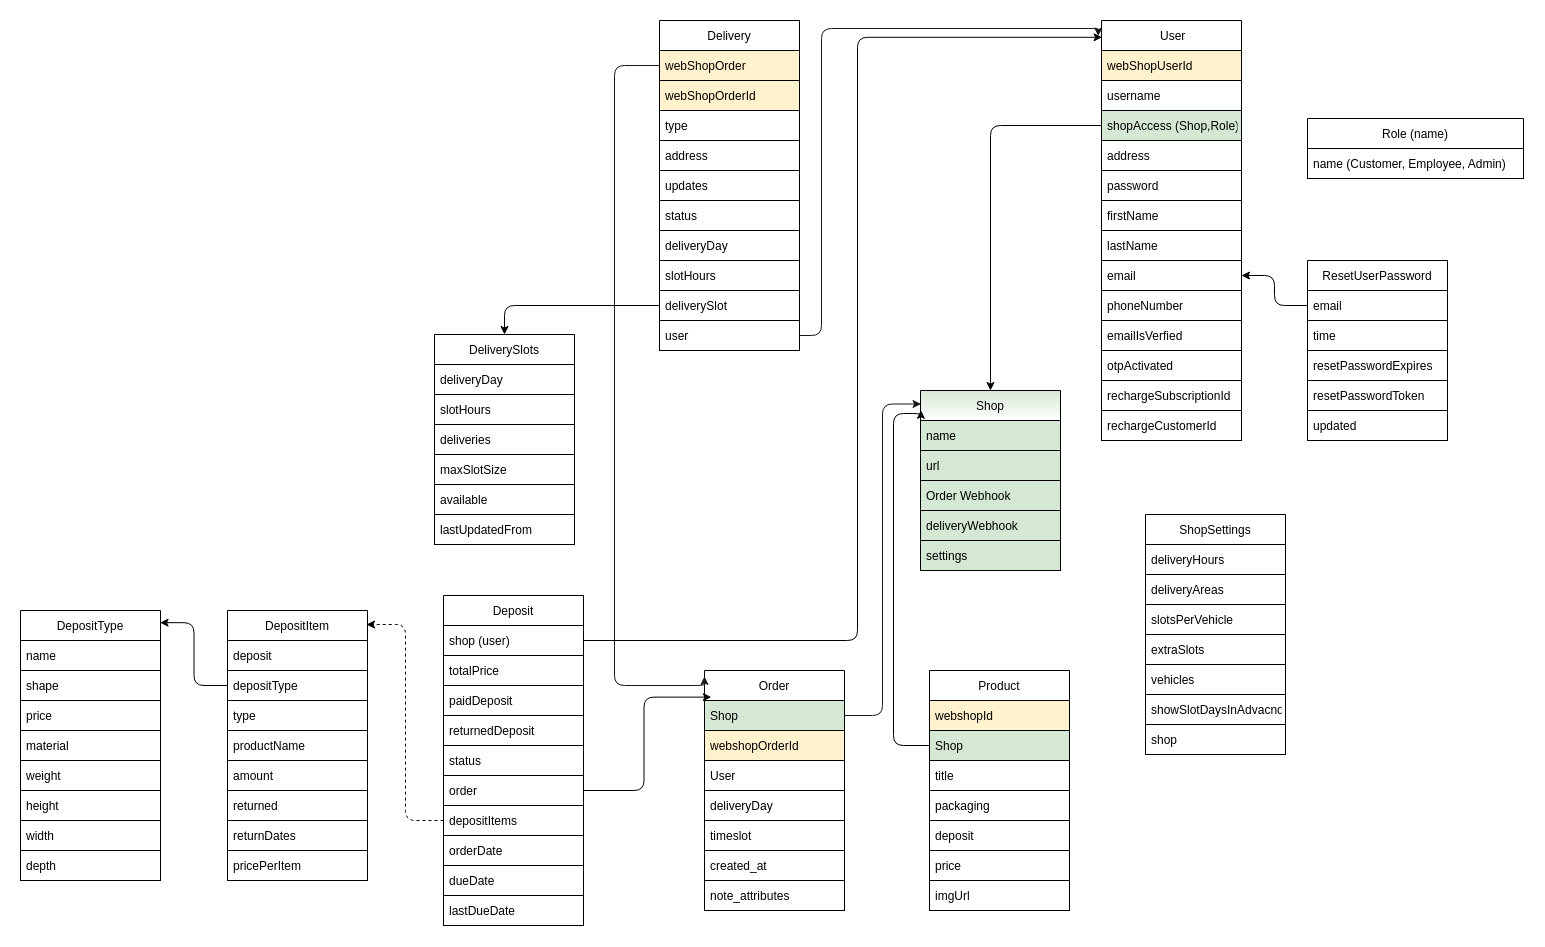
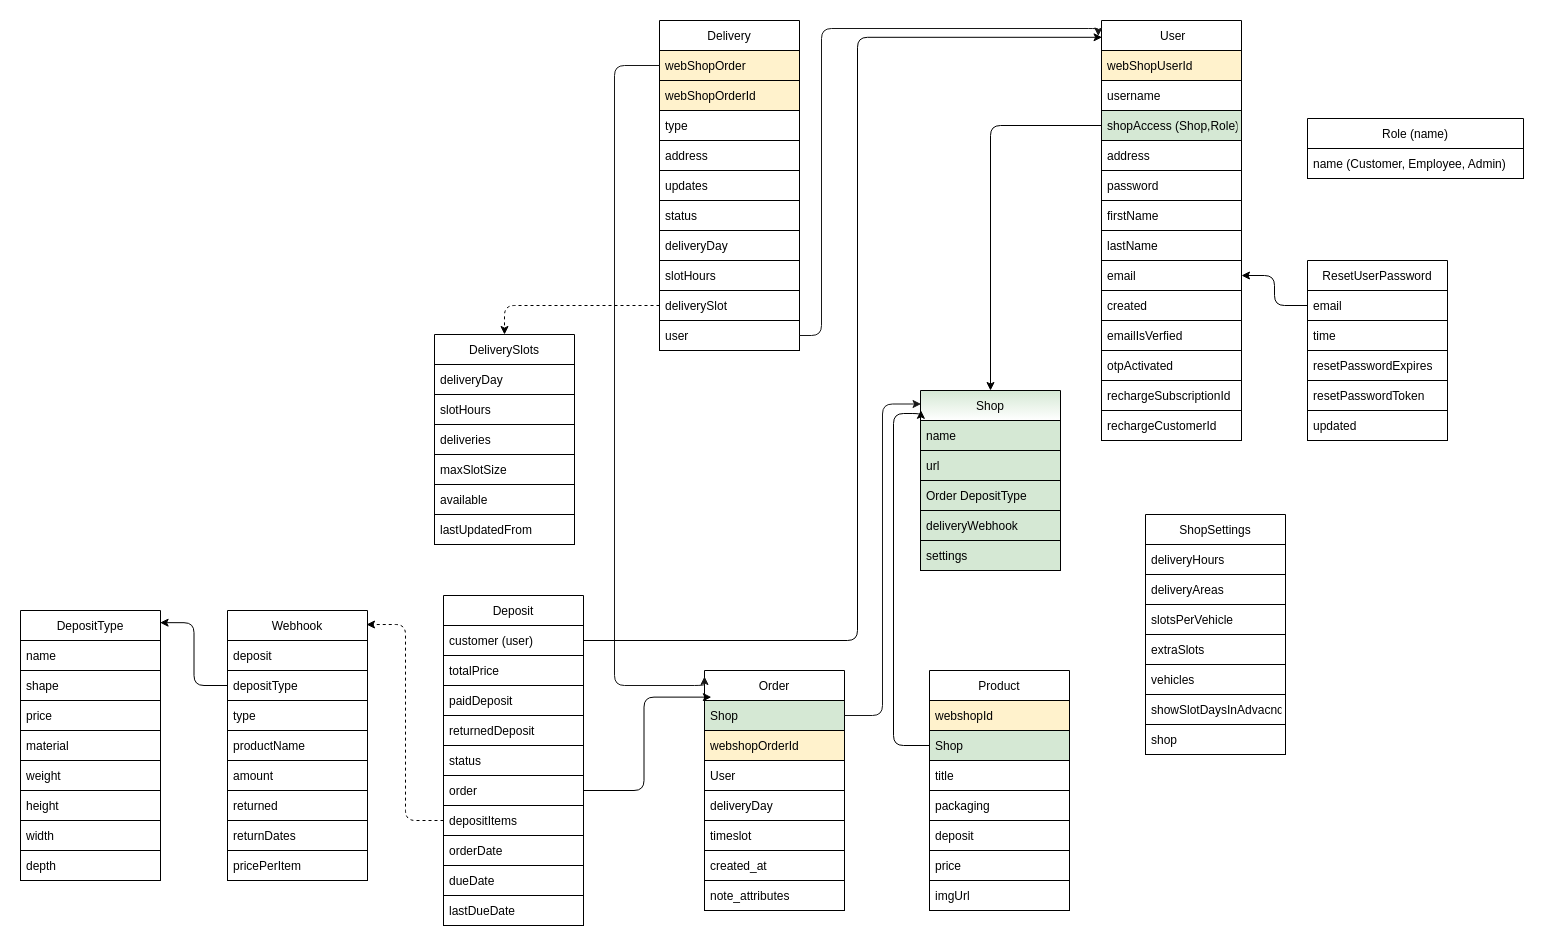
(575, 306) -> (575, 306)
(1144, 306) -> (1131, 306)
(968, 496) -> (980, 496)
(297, 626) -> (297, 626)
(484, 641) -> (498, 641)
